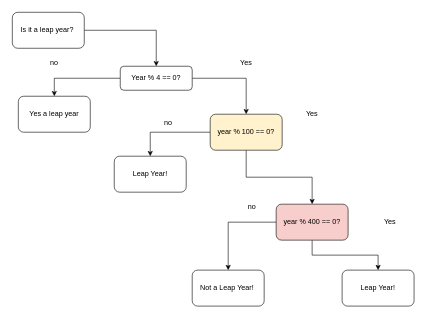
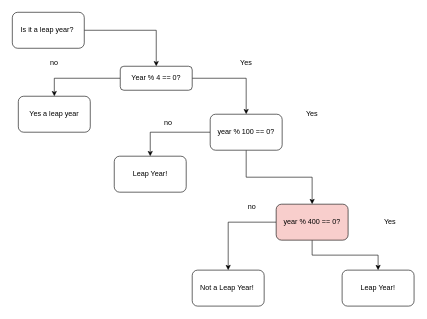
(246, 132) -> (246, 132)
